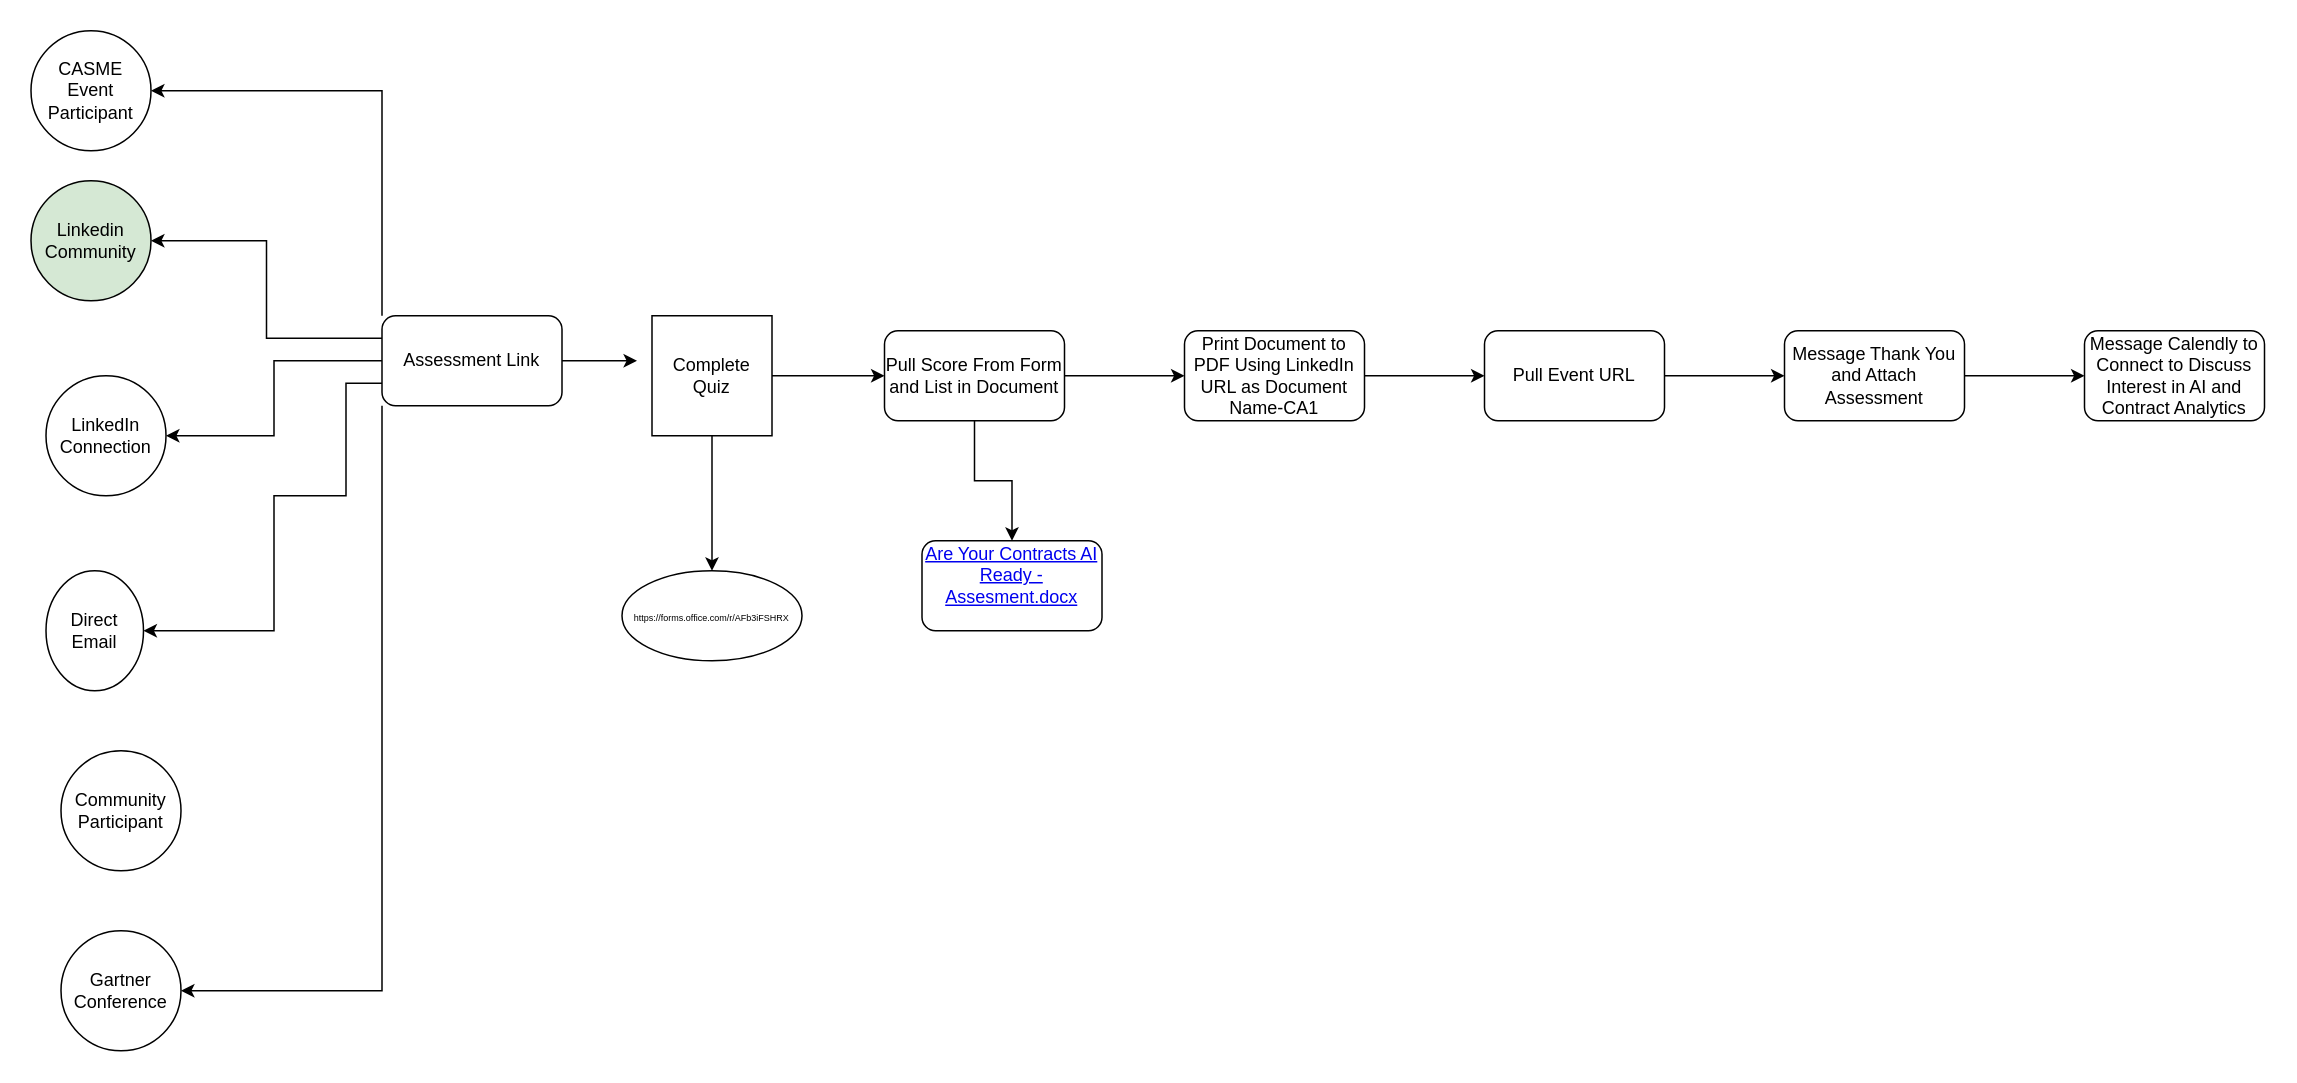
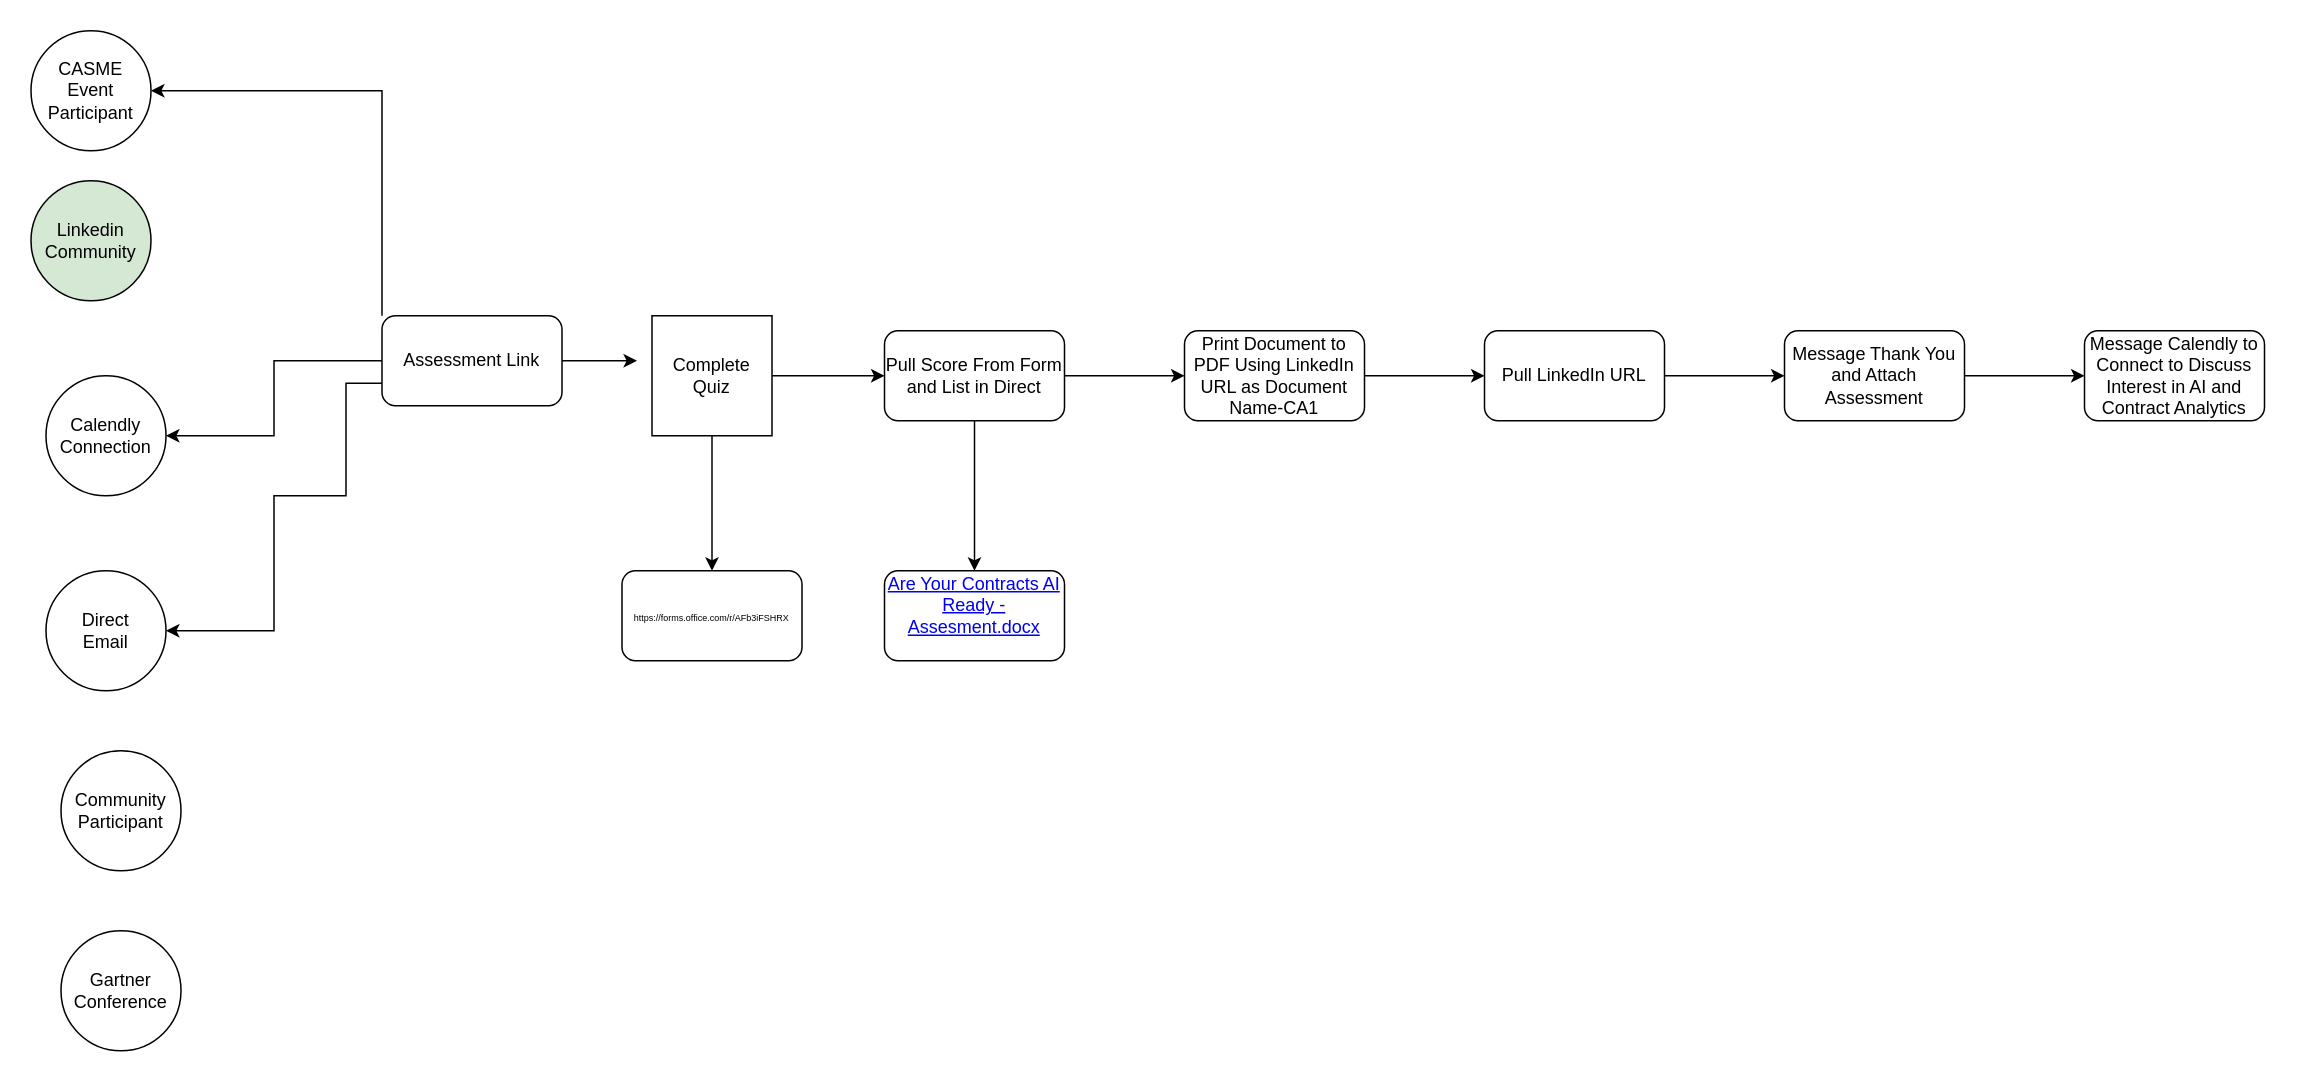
(266, 295) -> none
(974, 376) -> (974, 376)
(1574, 376) -> (1574, 376)
(106, 436) -> (106, 436)
(1012, 586) -> (974, 616)
(712, 616) -> (712, 616)
(95, 631) -> (106, 631)
(382, 794) -> none
